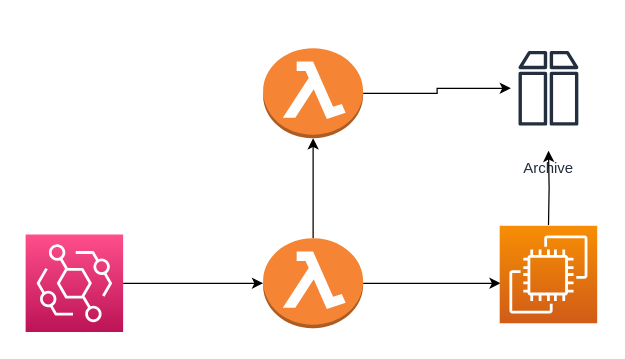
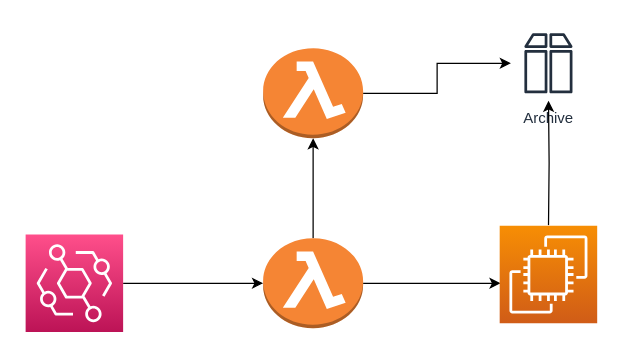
(548, 88) -> (548, 63)
